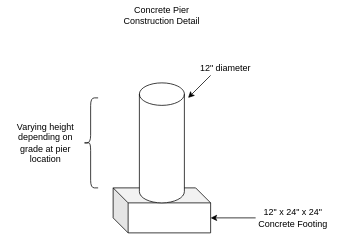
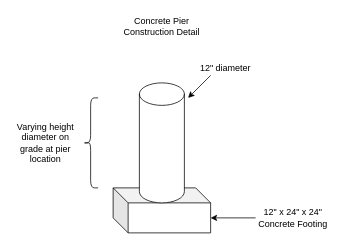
(162, 15) -> (162, 27)
(45, 143) -> (45, 143)
